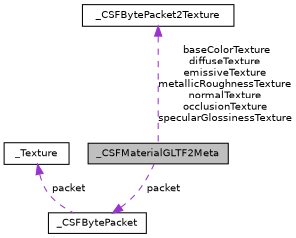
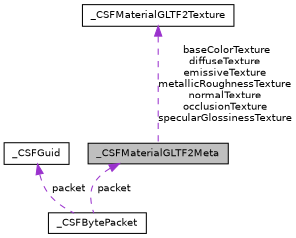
(158, 15) -> (158, 15)
(37, 154) -> (37, 154)
(141, 188) -> (92, 187)
